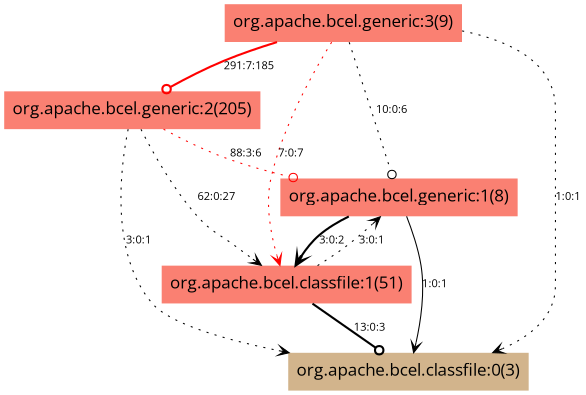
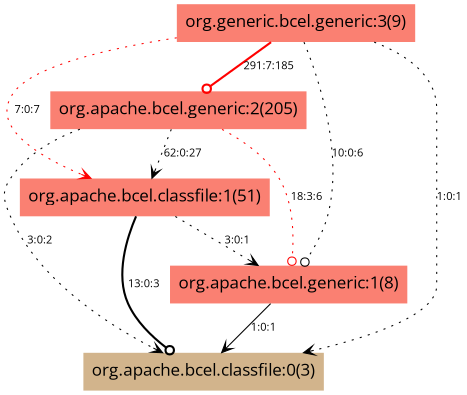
(343, 23) -> (296, 23)
(246, 154) -> (307, 197)
(322, 233) -> none
(139, 241) -> (40, 241)
